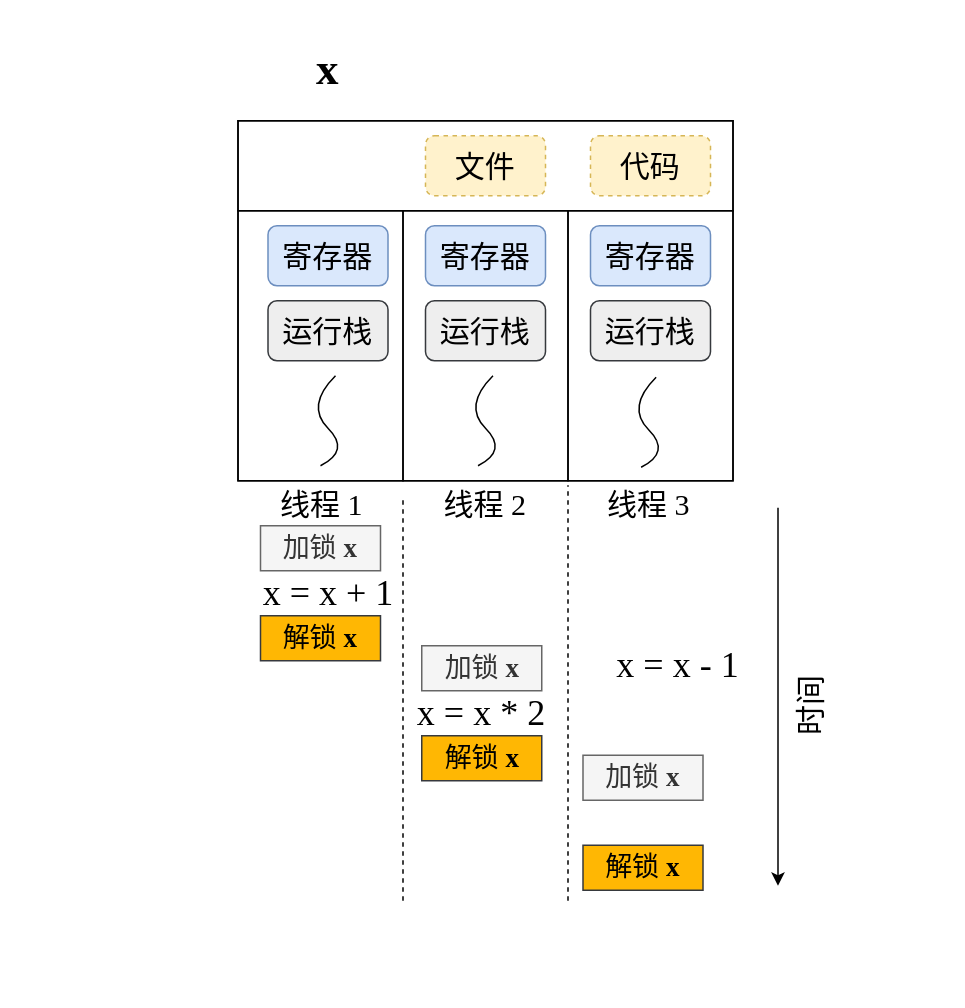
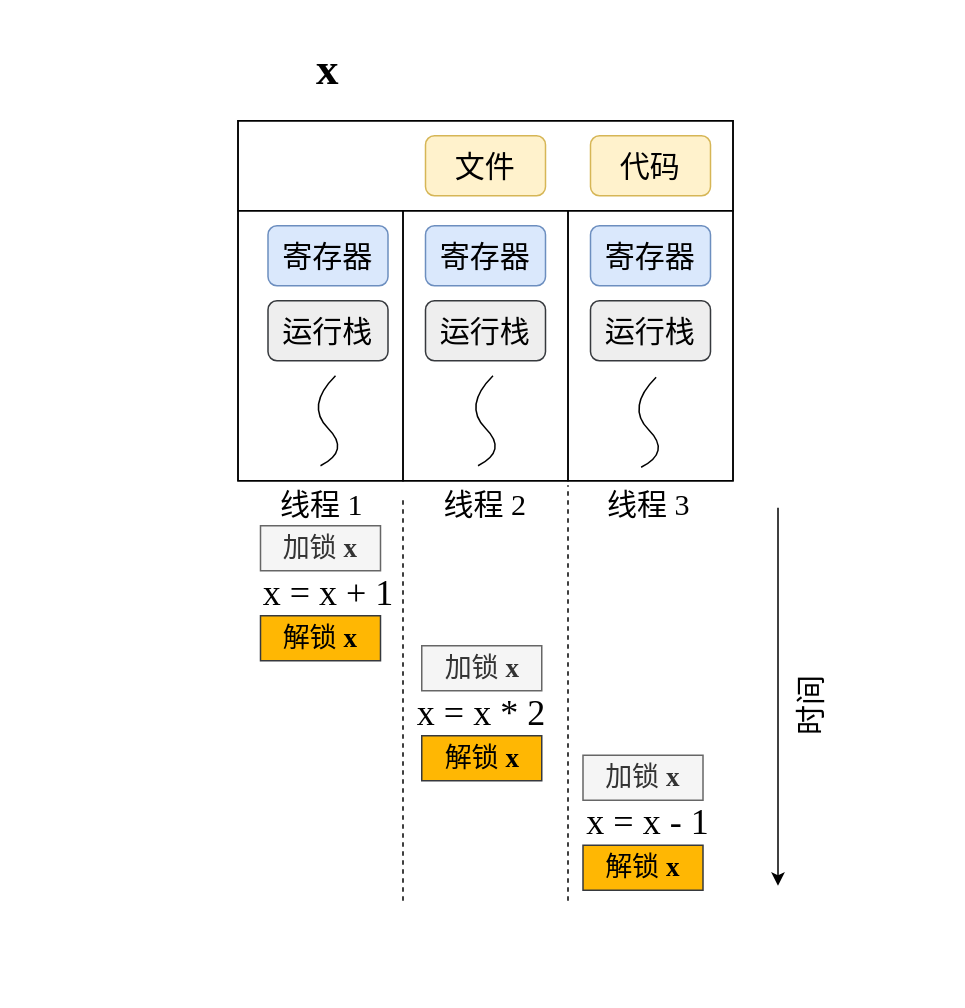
(485, 166) -> (485, 166)
(650, 166) -> (650, 166)
(678, 665) -> (648, 823)
